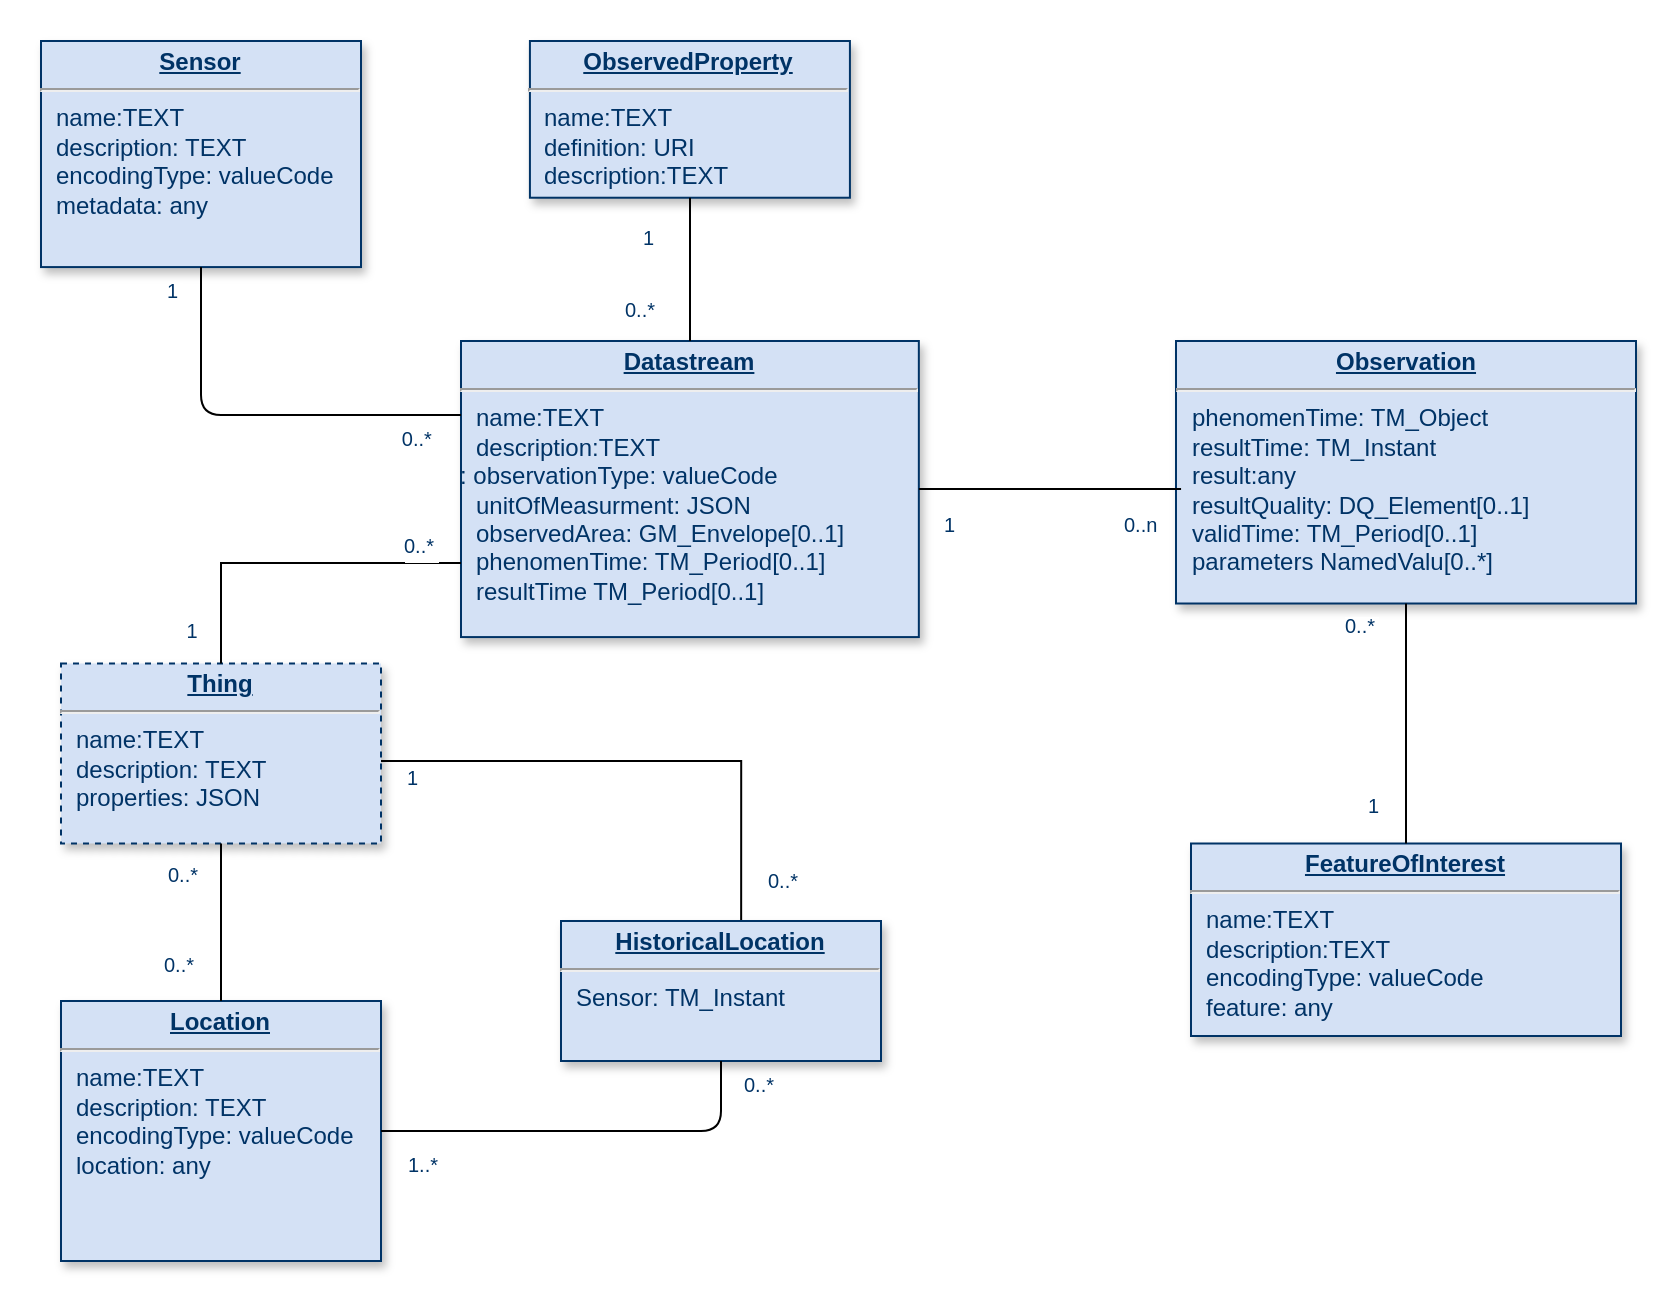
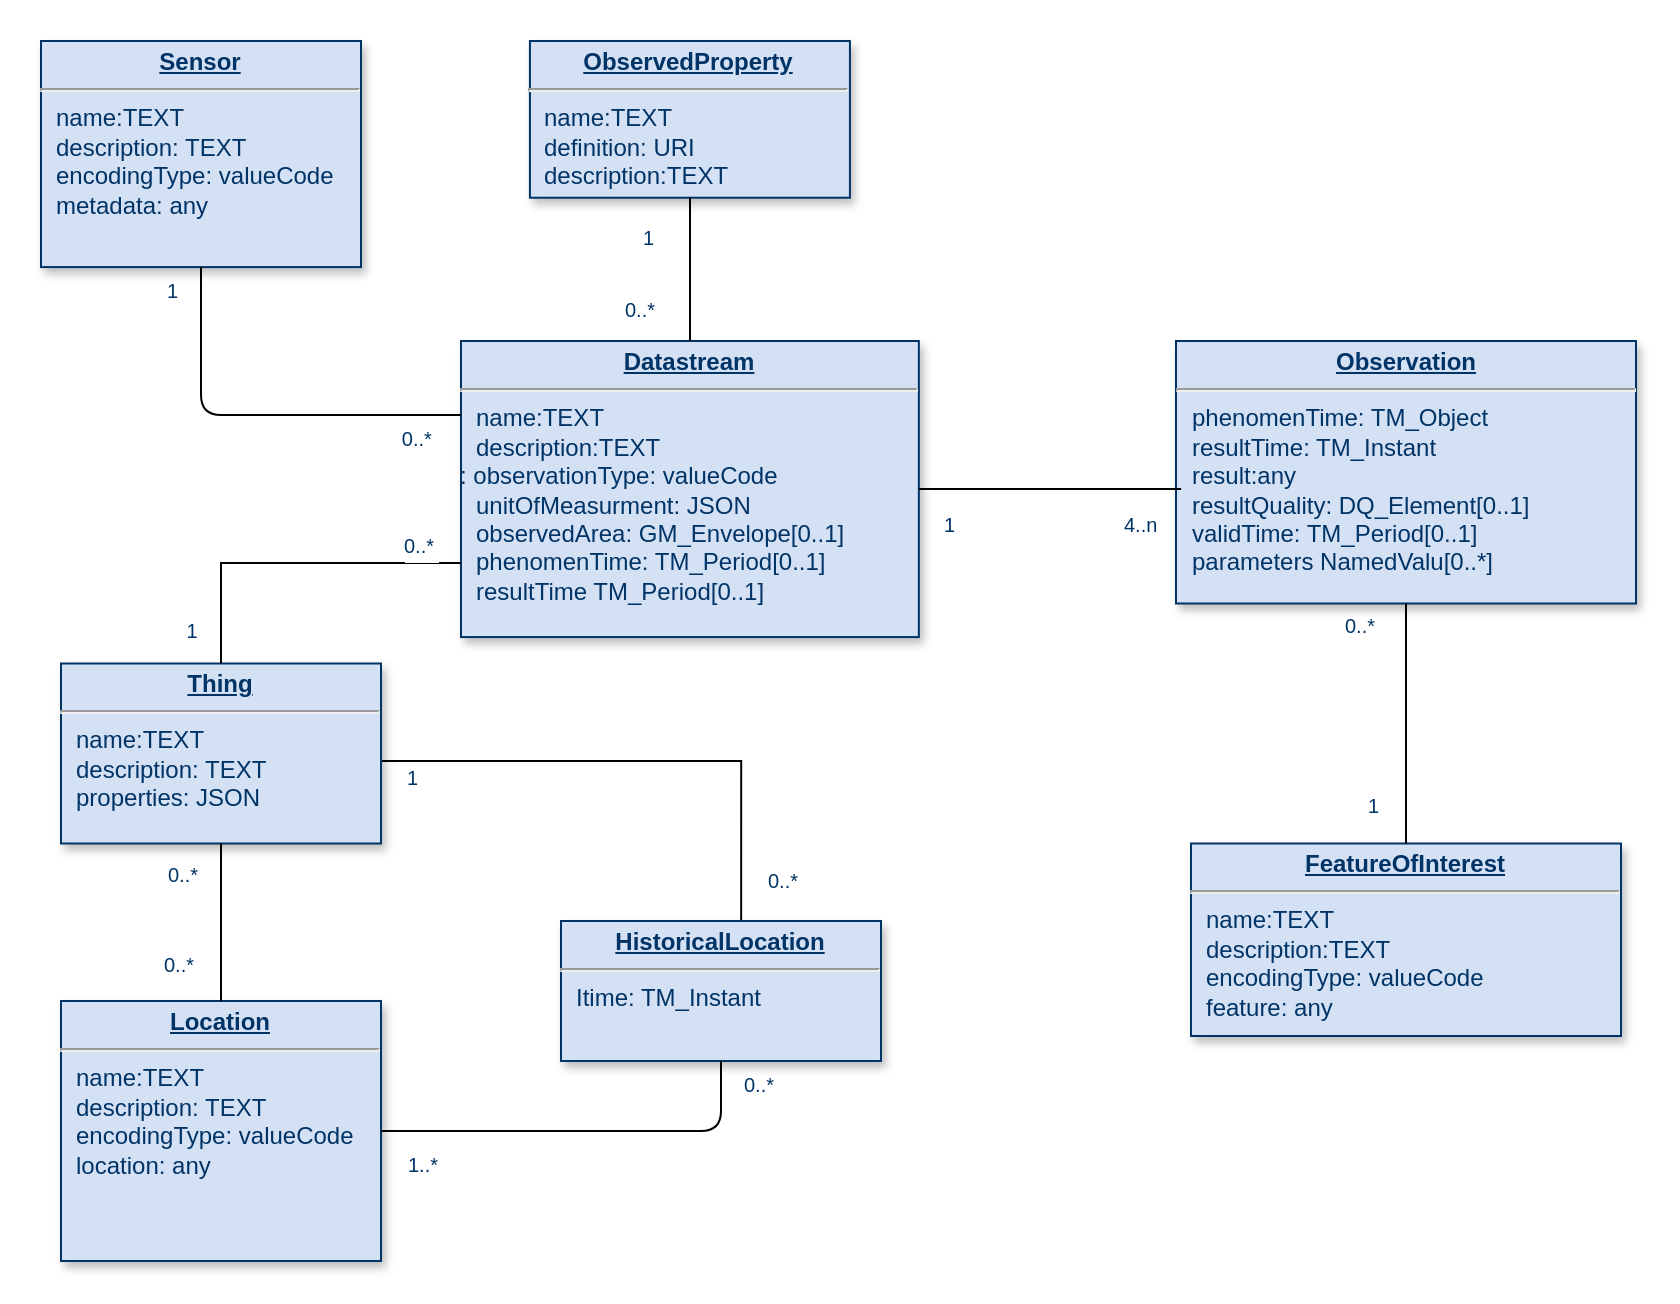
(1141, 525) -> (1141, 525)
(221, 754) -> (221, 754)
(676, 950) -> (669, 950)
